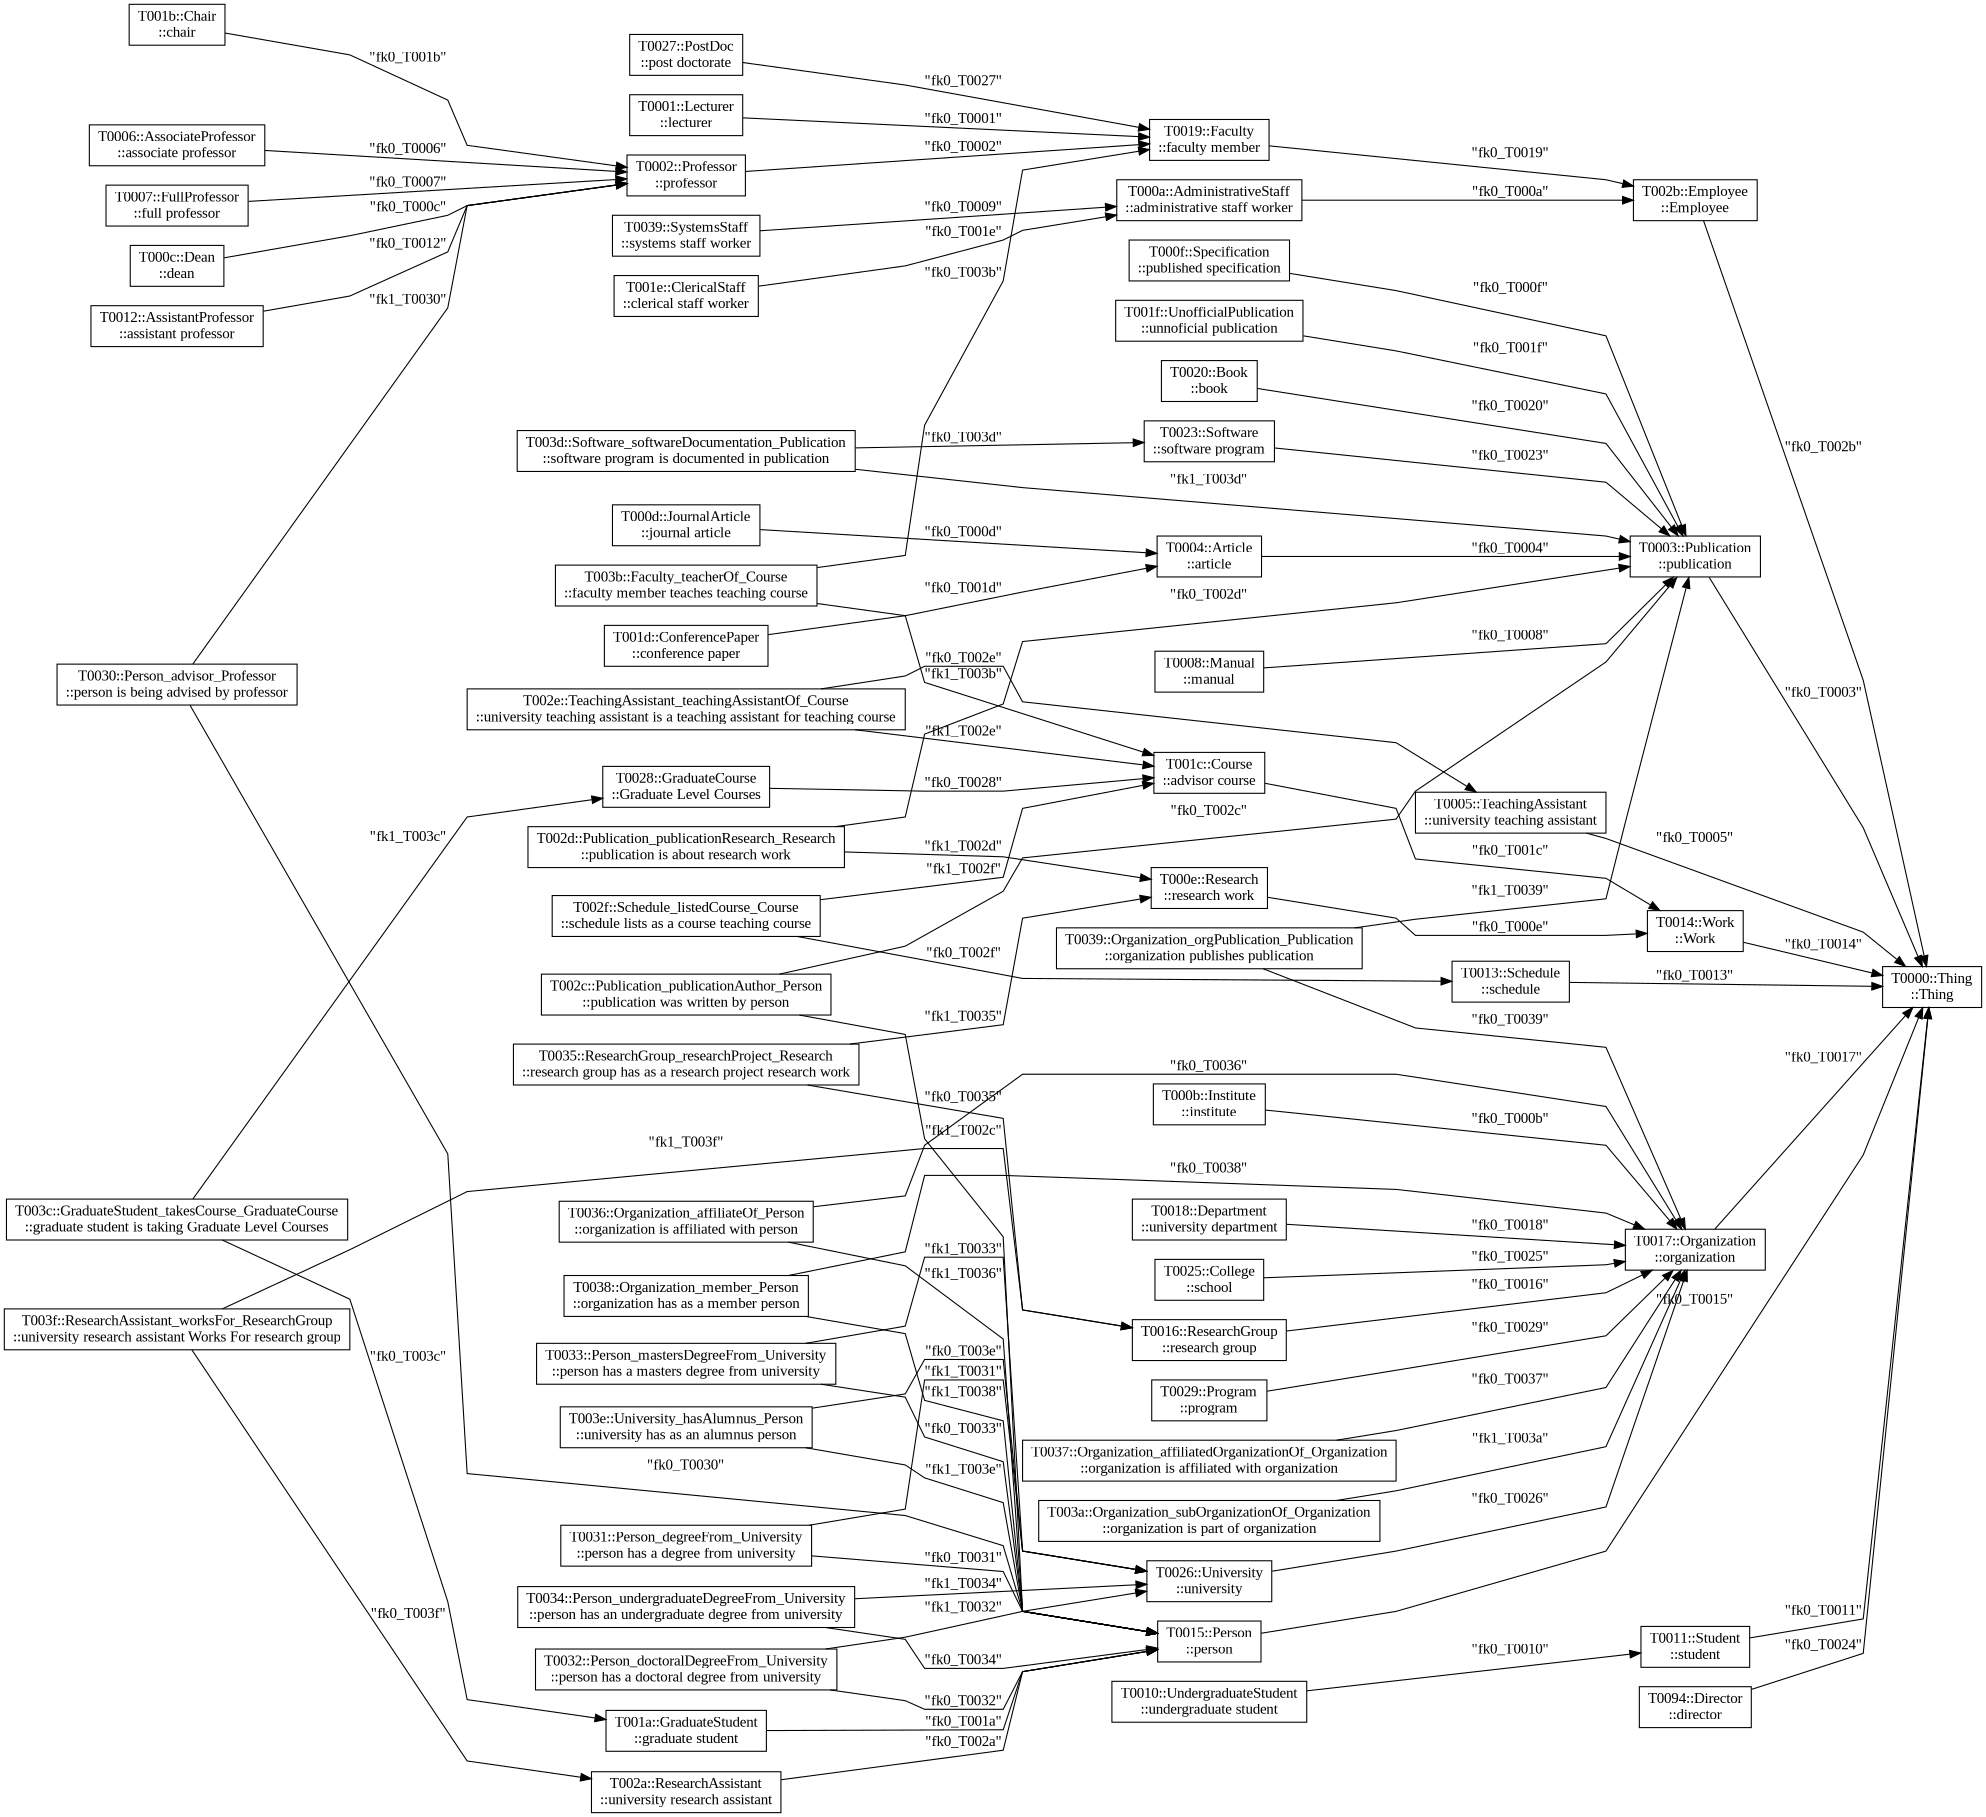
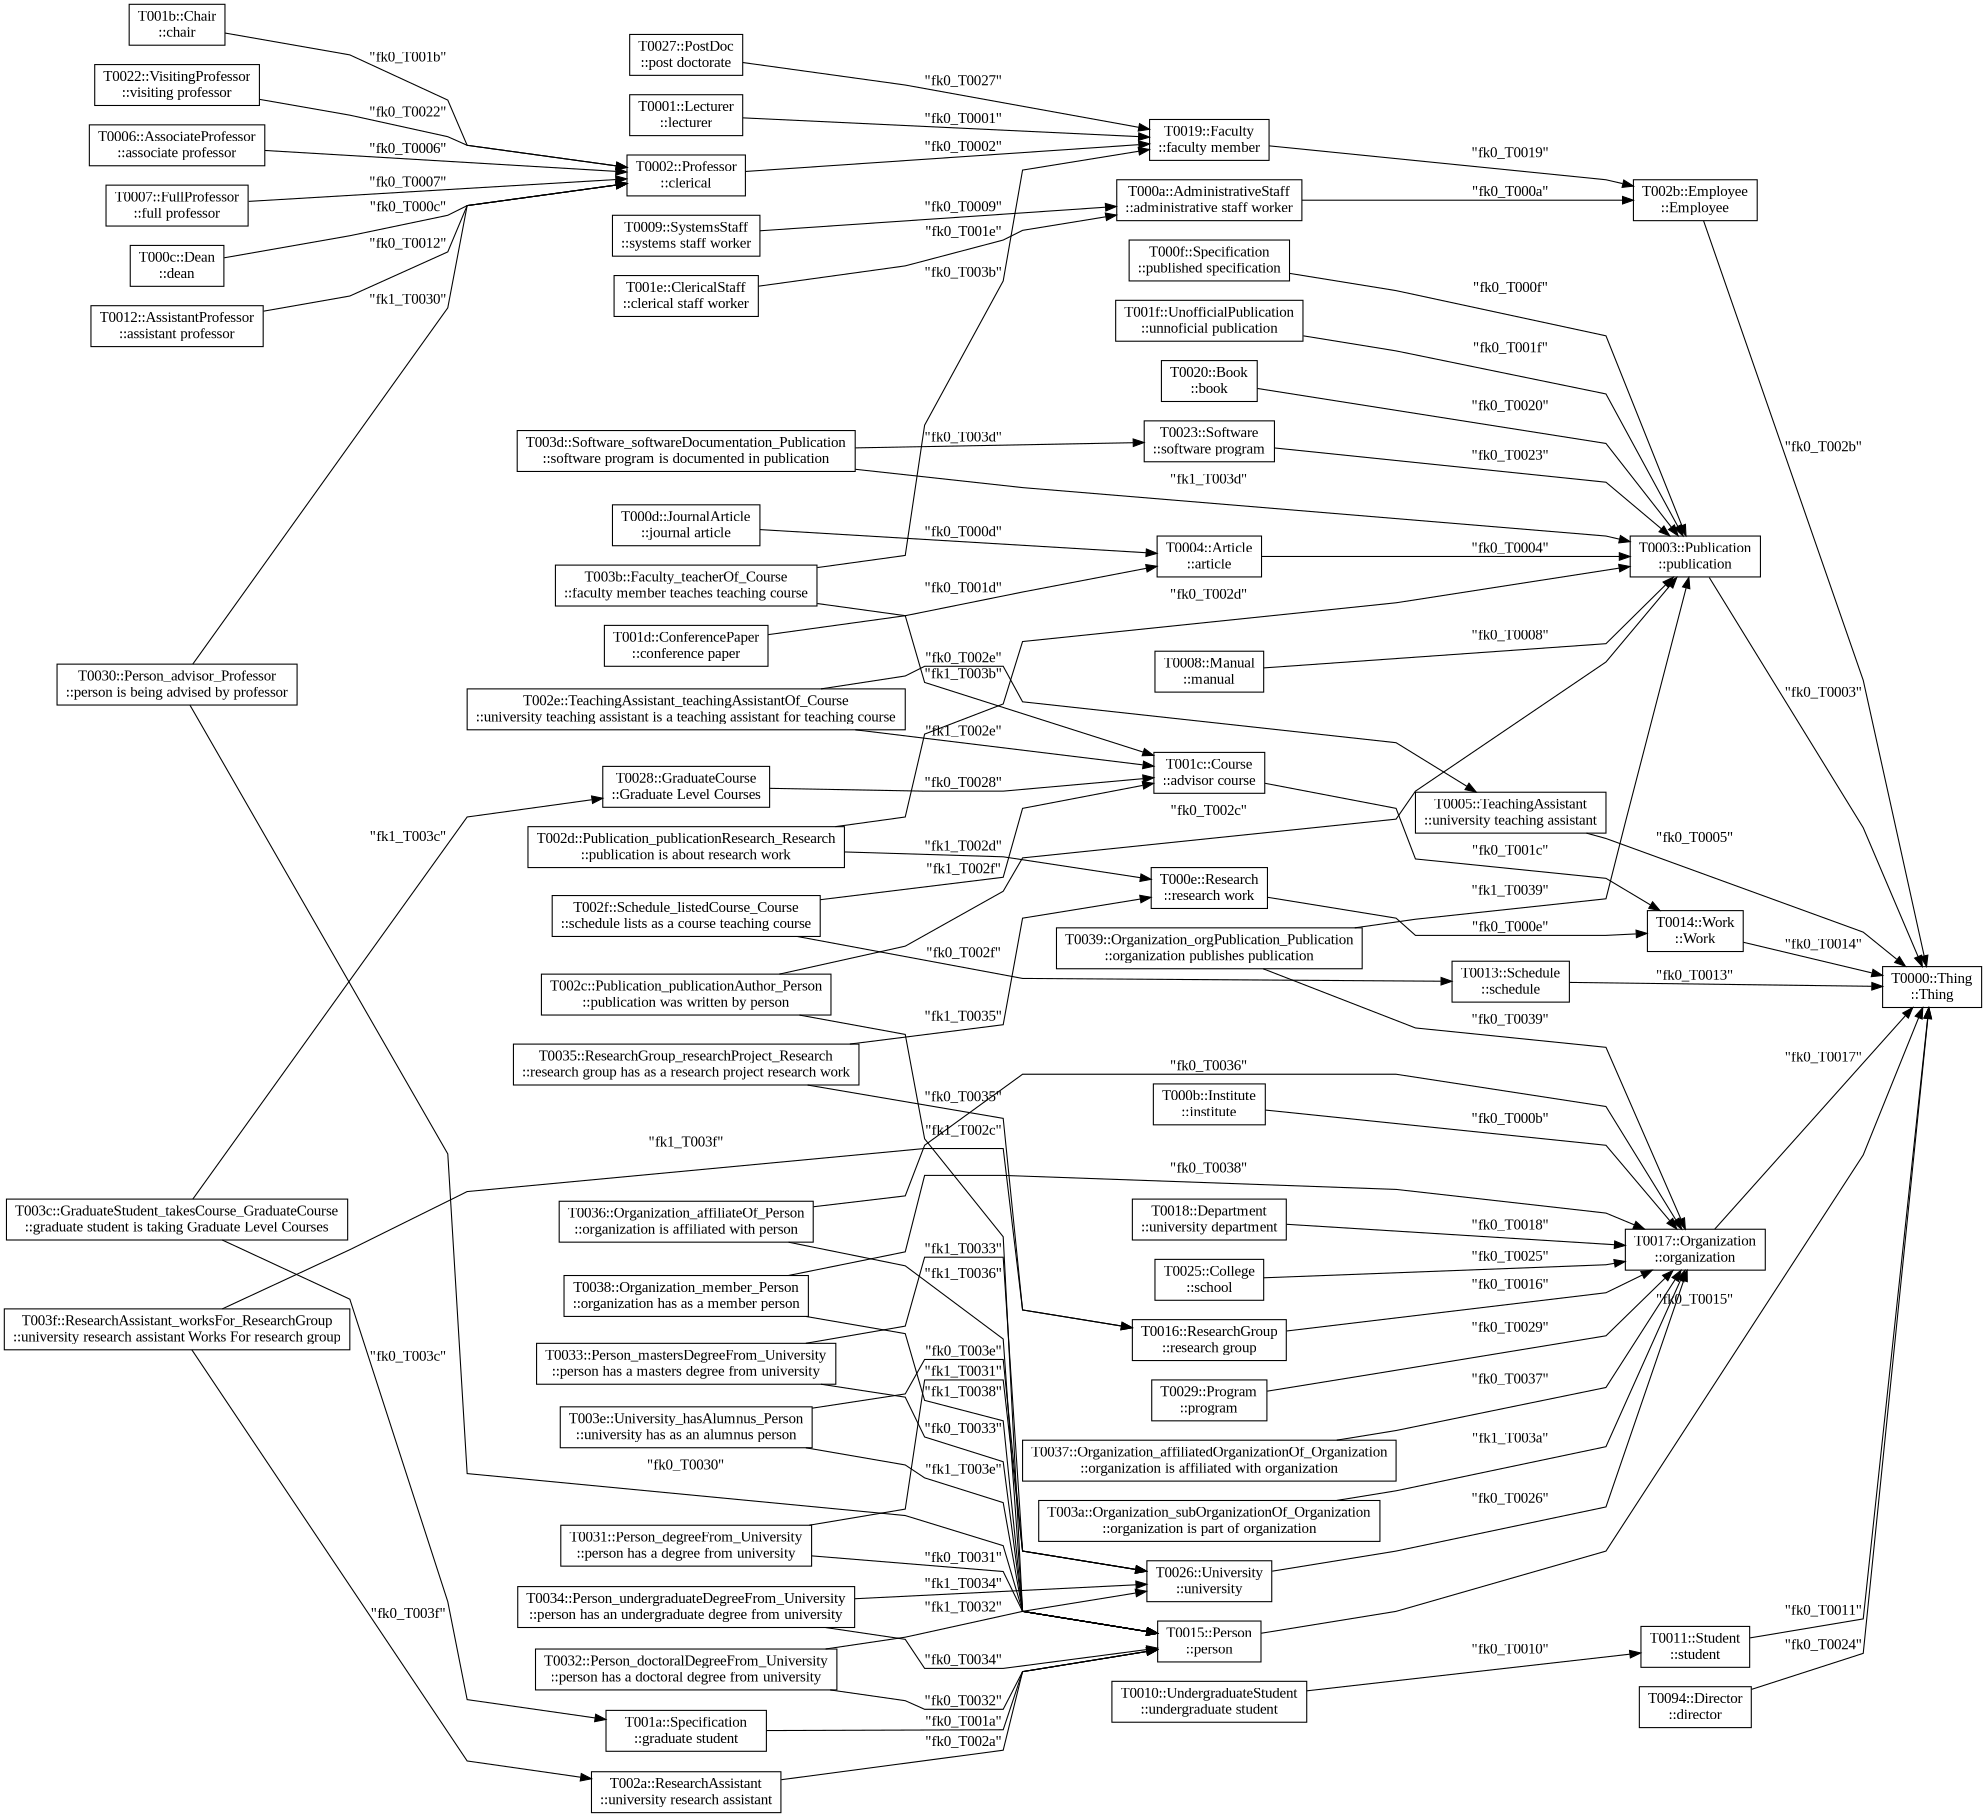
none -> (177, 85)
(686, 175) -> (686, 175)
(686, 236) -> (686, 236)
(686, 1731) -> (686, 1731)
